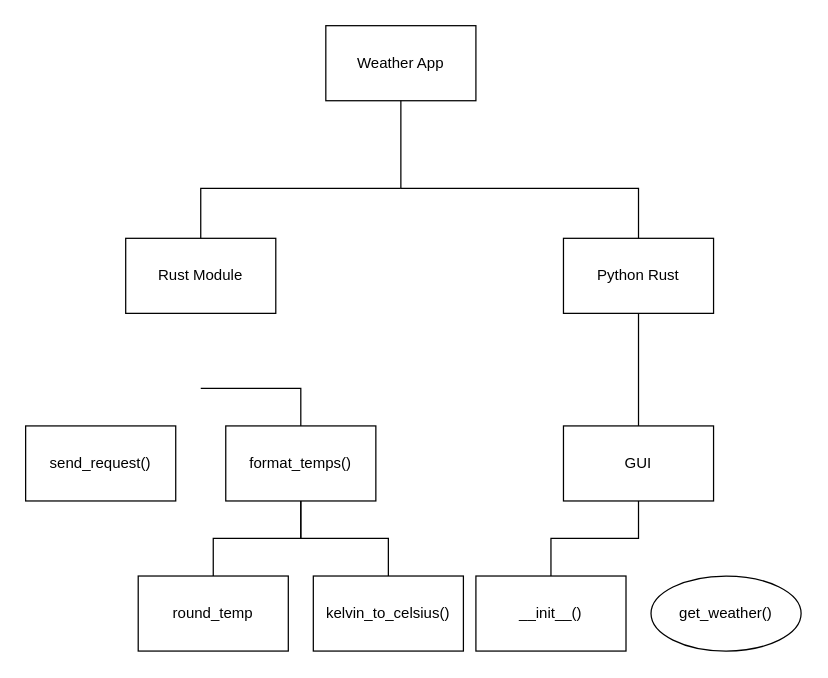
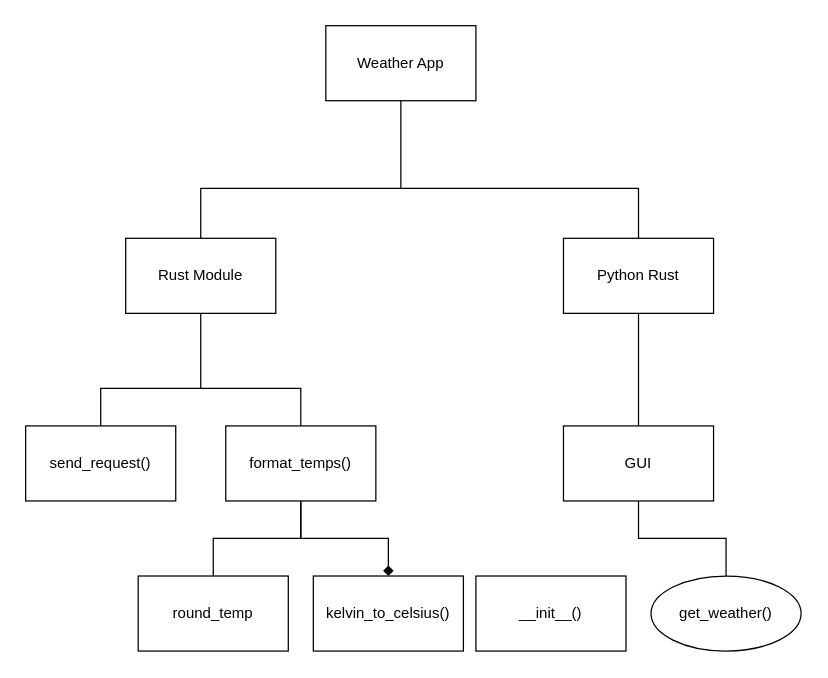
none -> (170, 388)
(575, 538) -> none
none -> (701, 538)
(388, 571) -> (388, 565)
